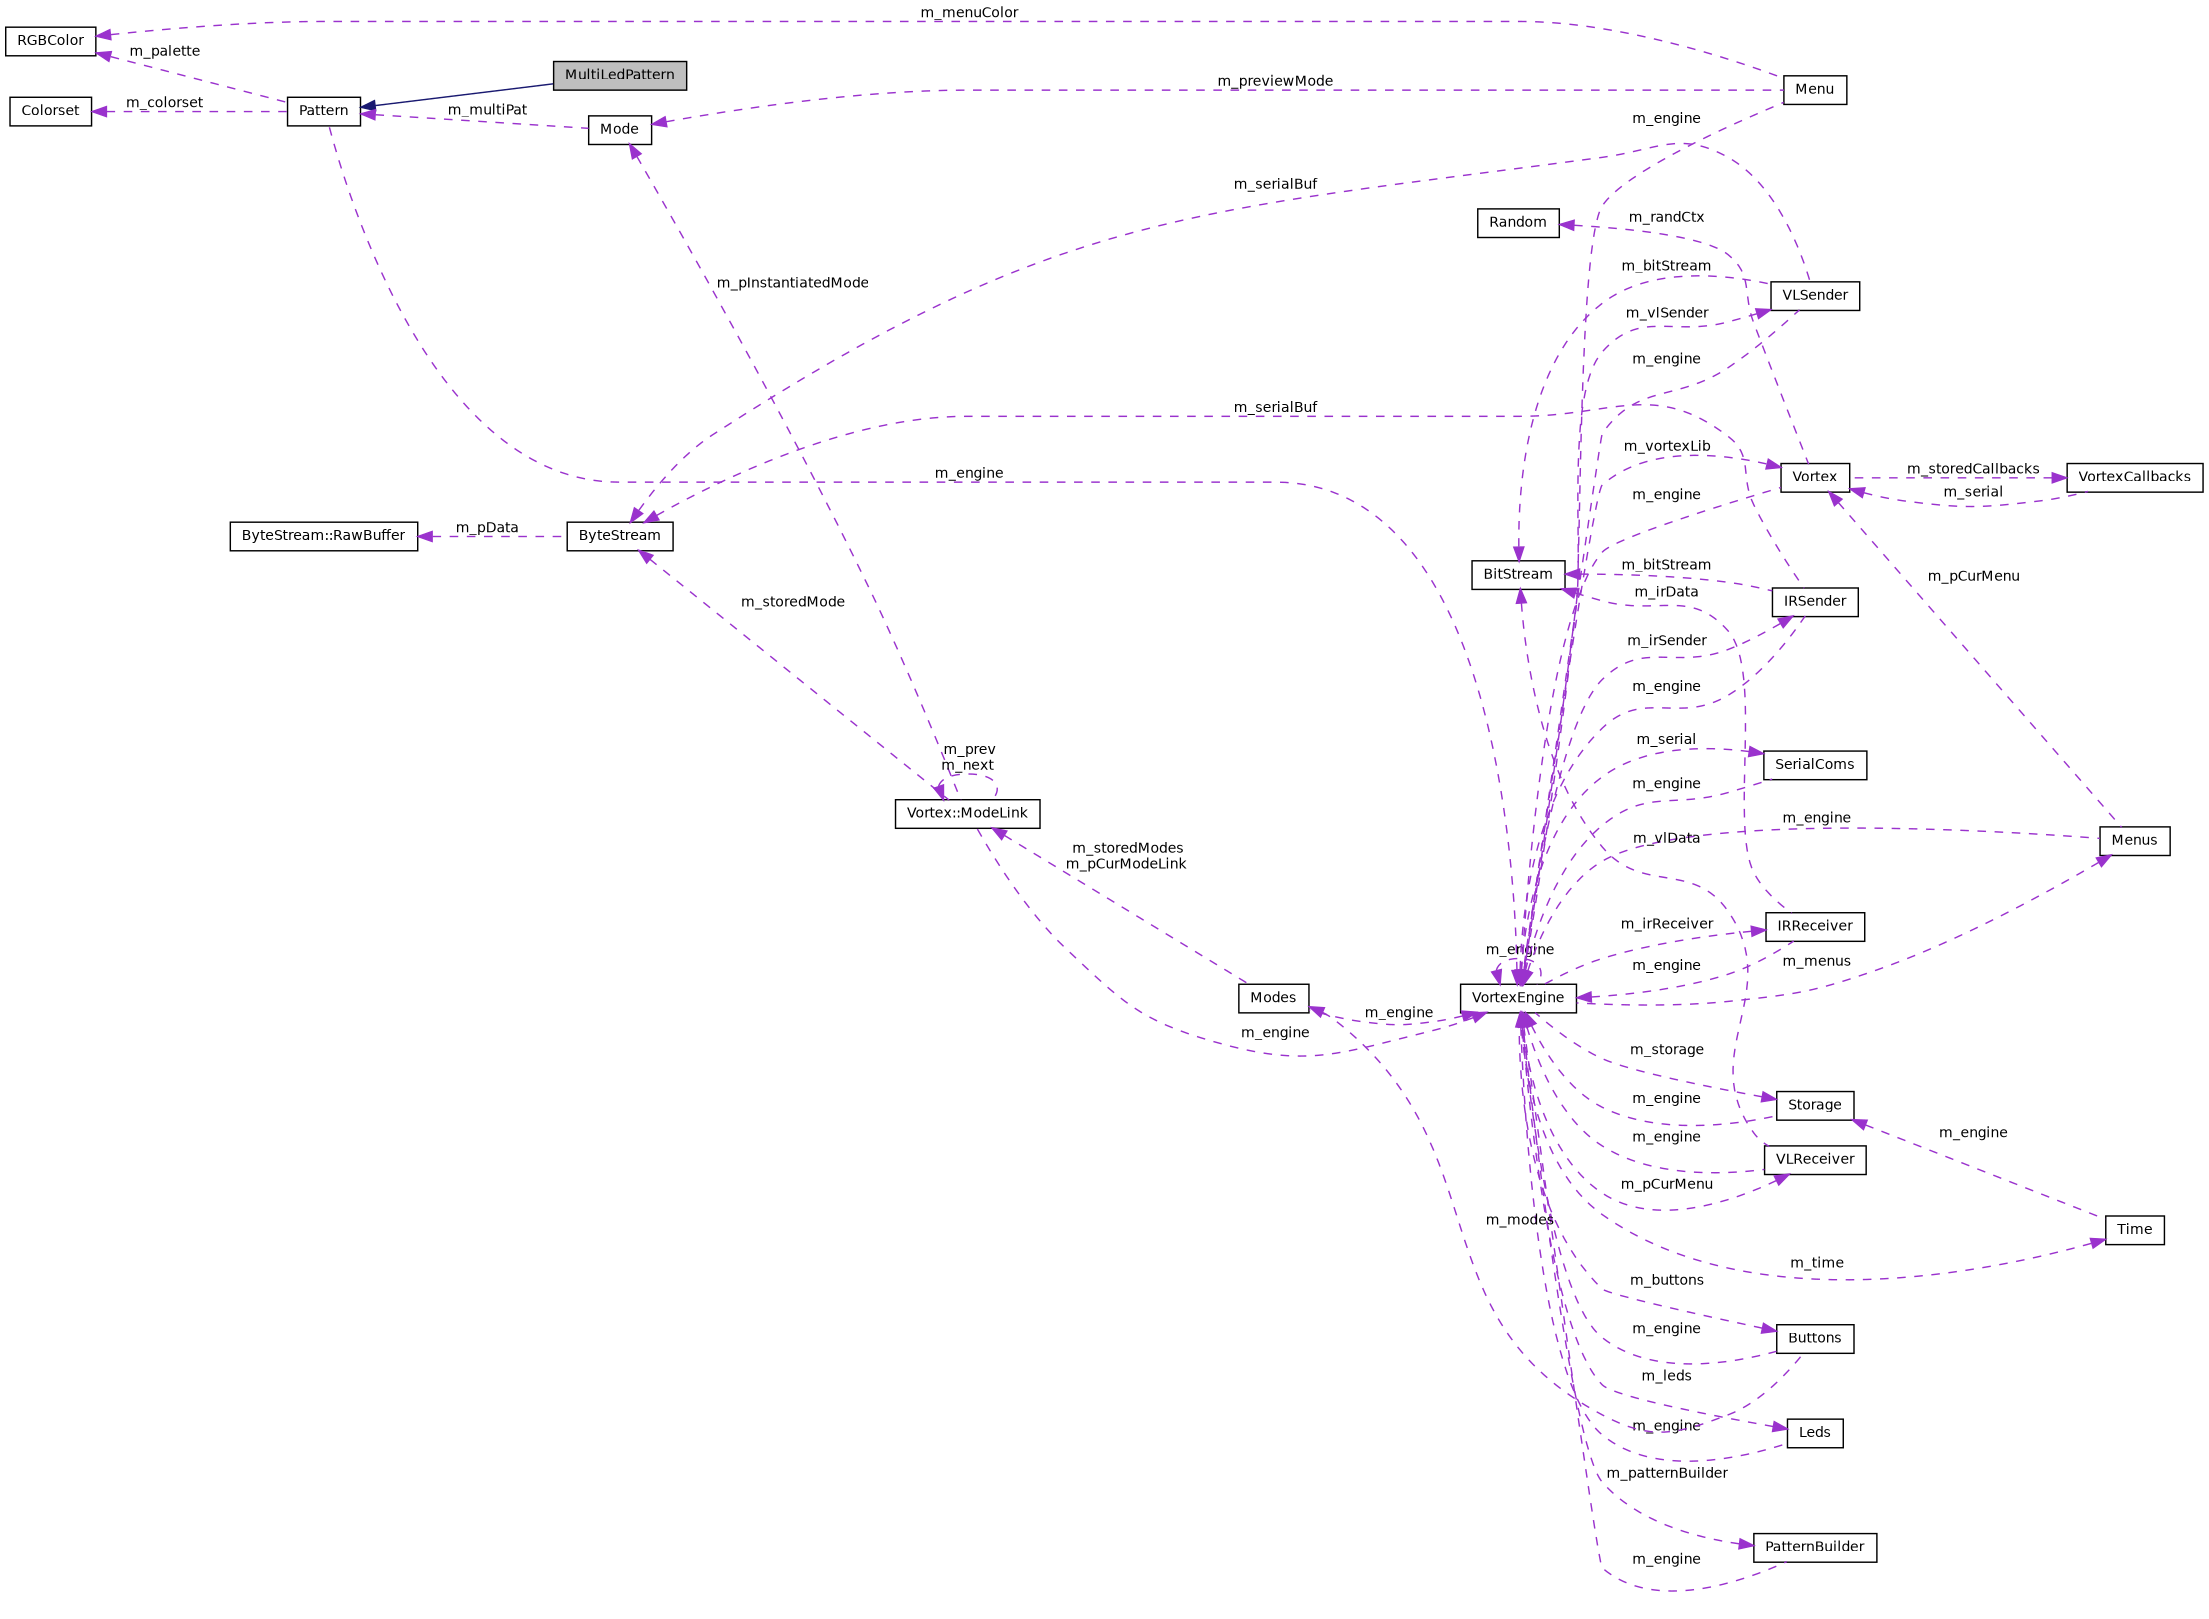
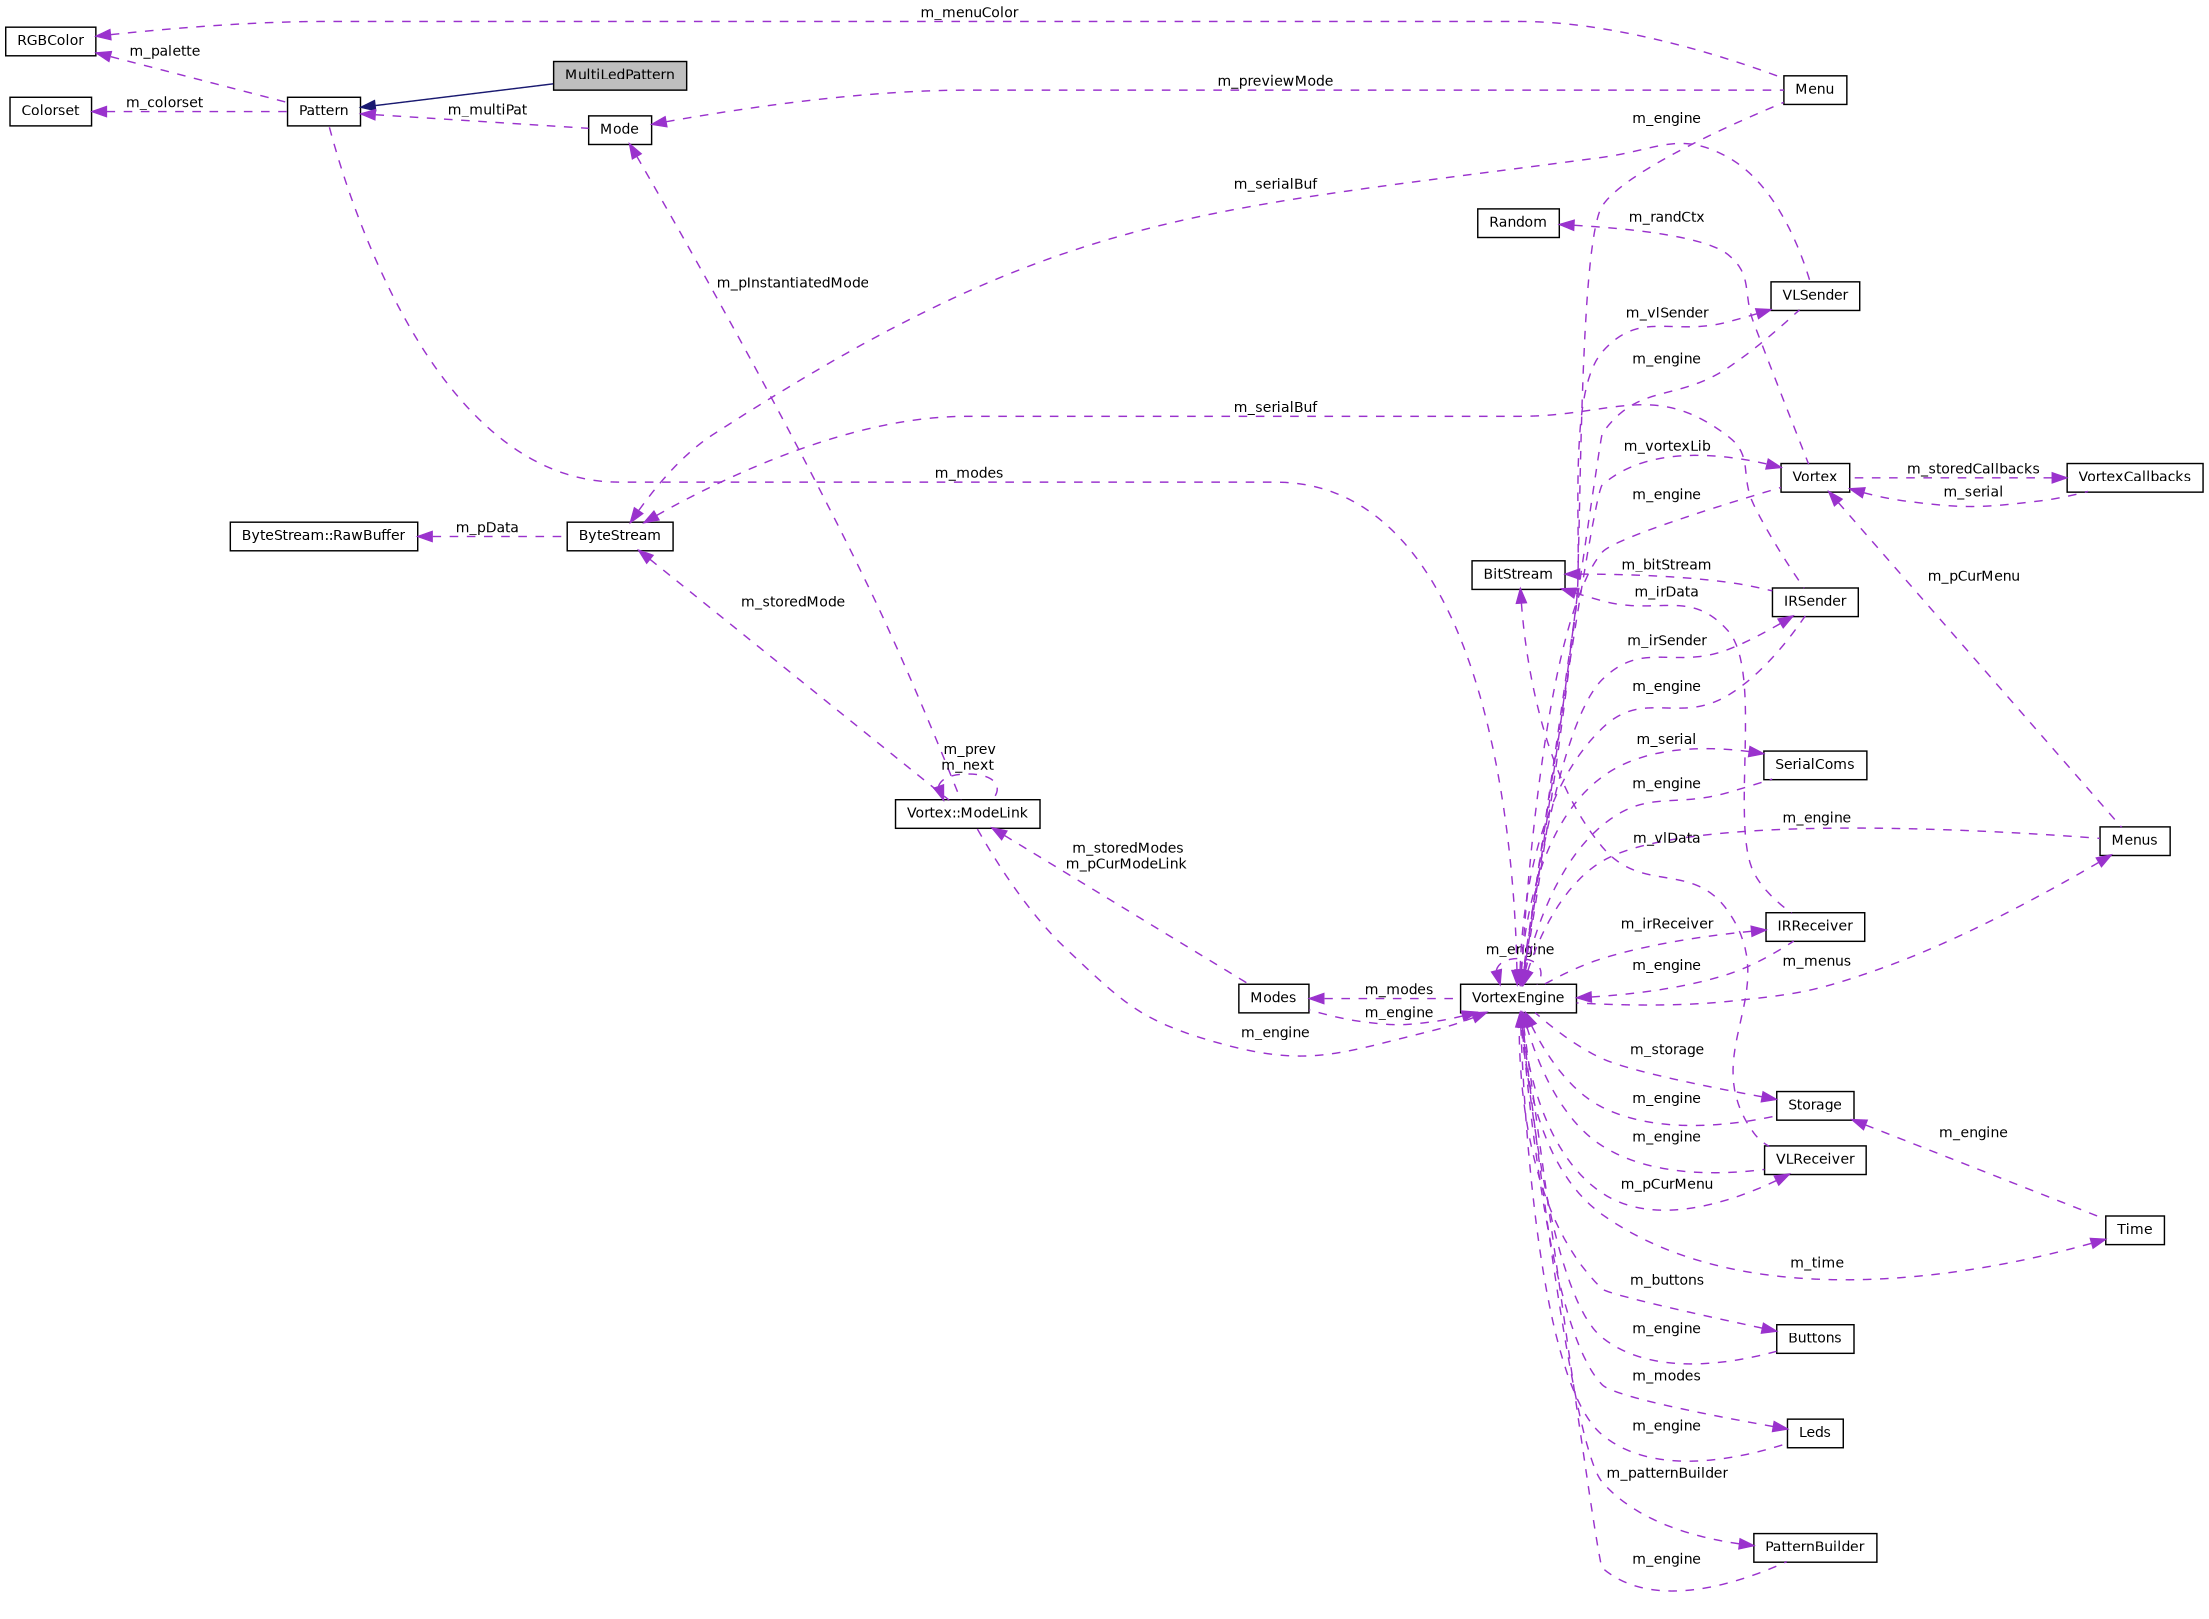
(1571, 336) -> none
(968, 474) -> (968, 474)
(1502, 1324) -> (1392, 998)
(1665, 1377) -> (1665, 1377)
